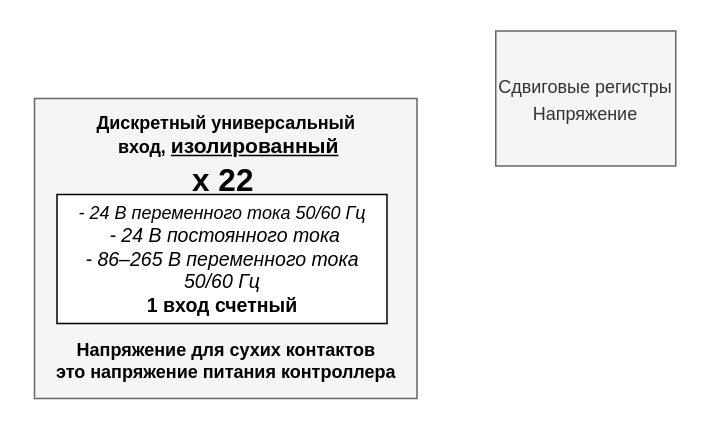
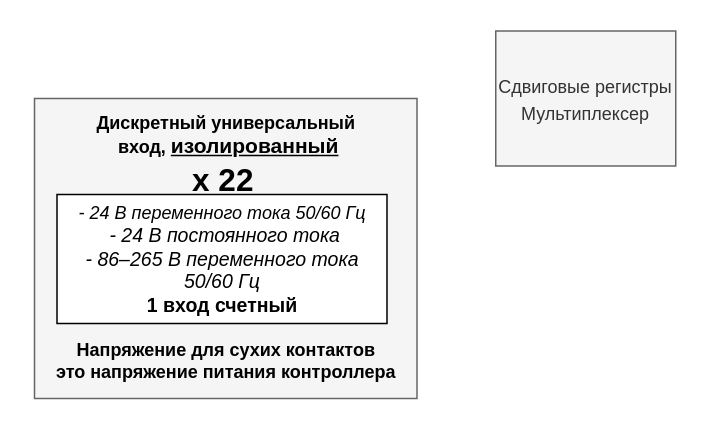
(586, 98) -> (586, 98)
